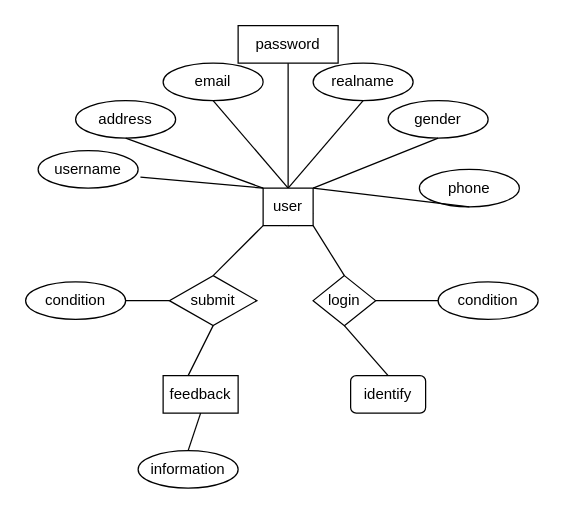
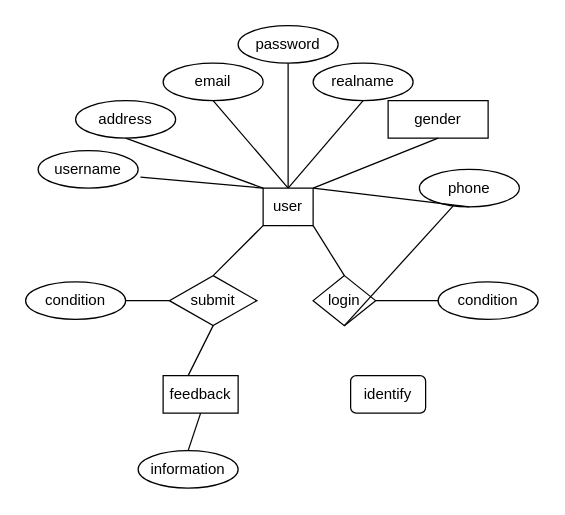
(288, 44) -> (288, 44)
(438, 119) -> (438, 119)
(366, 351) -> (398, 266)
